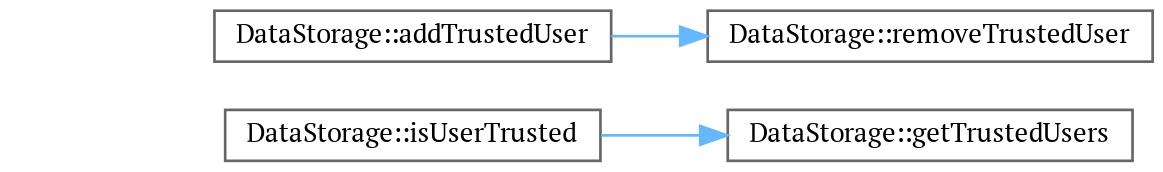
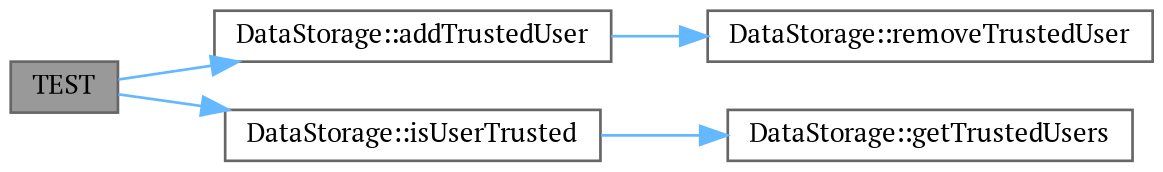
none -> (64, 87)
